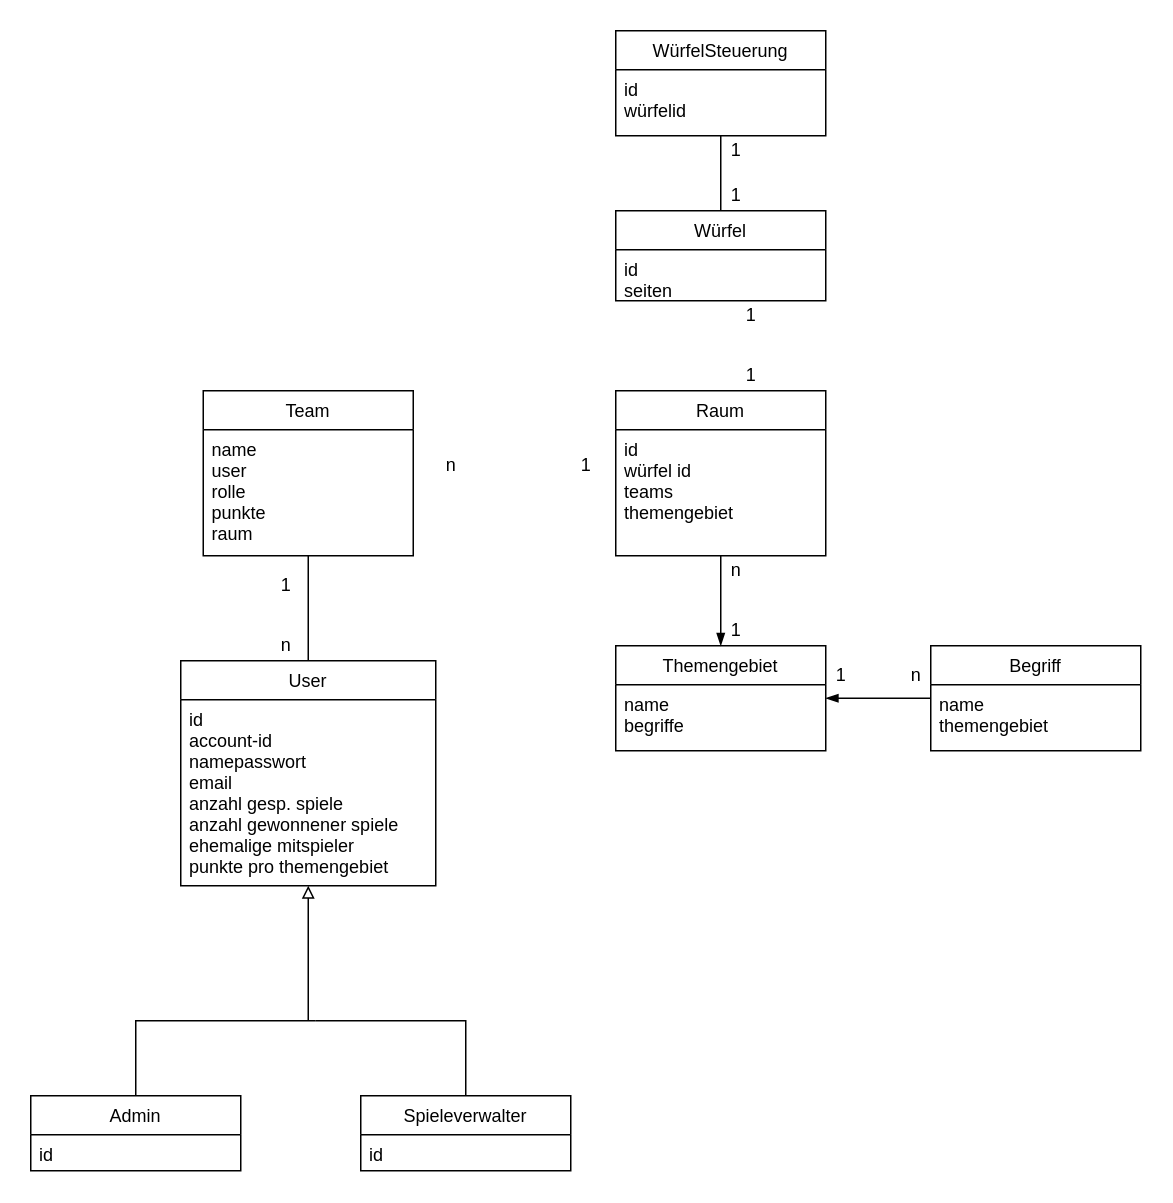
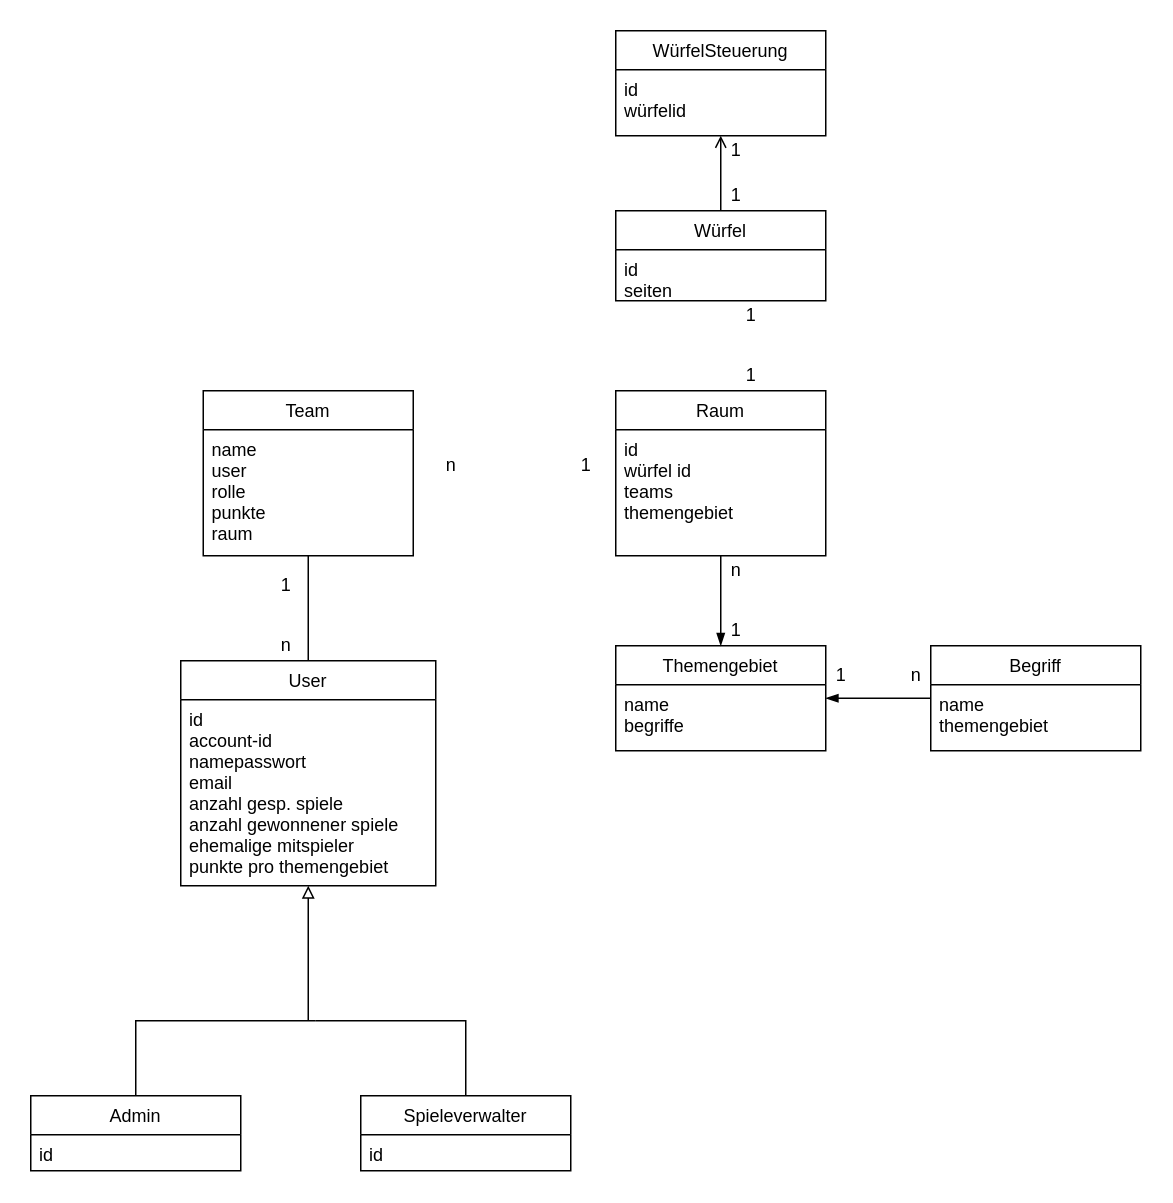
(721, 141) -> (721, 143)
